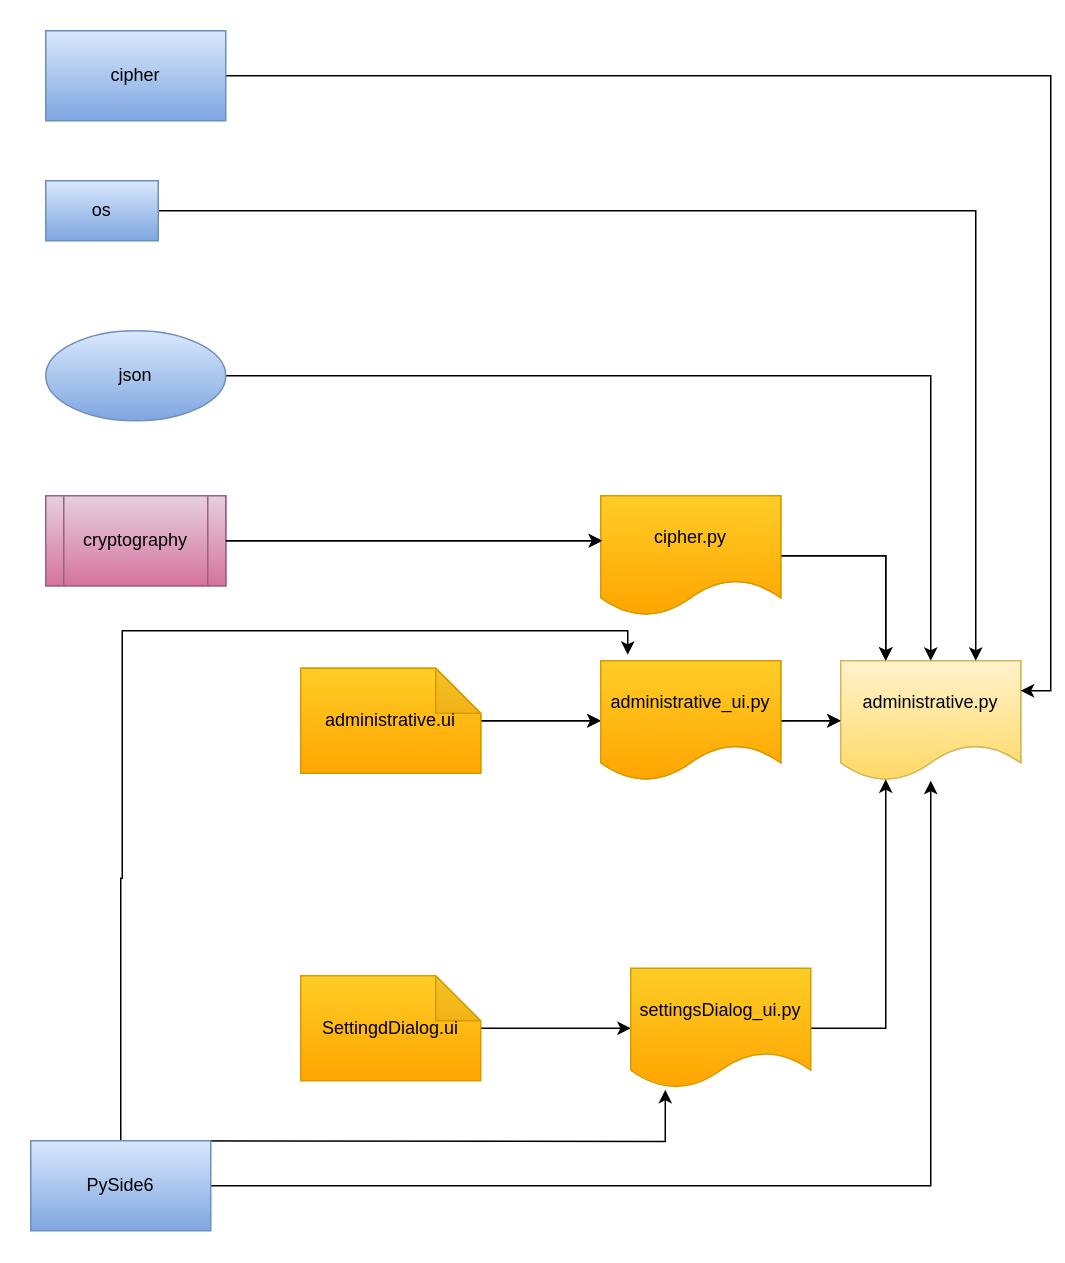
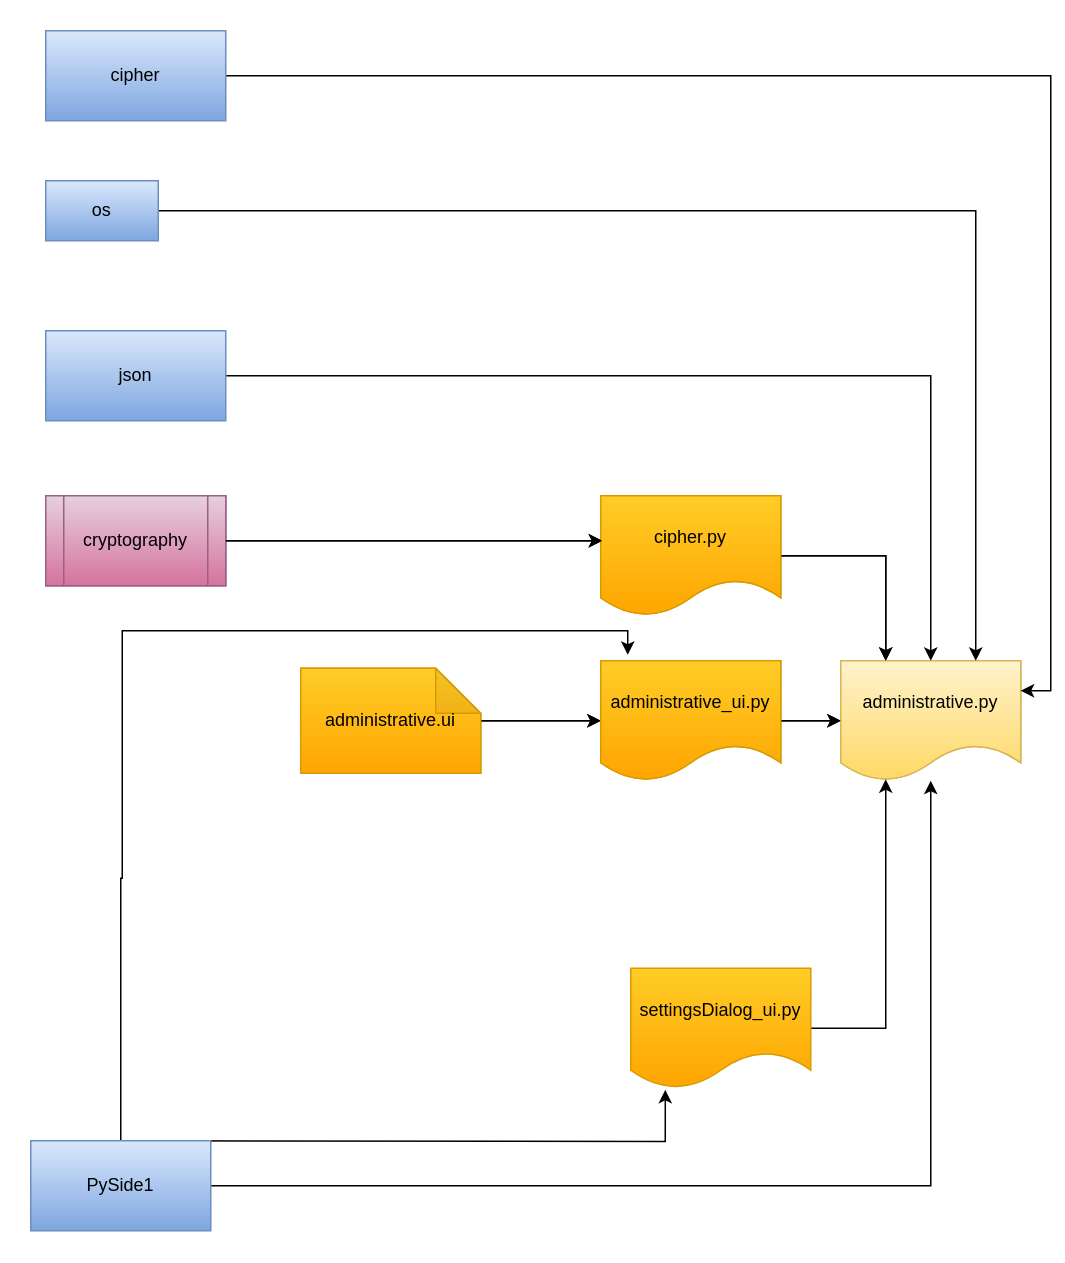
(136, 376) -> (136, 376)
(391, 1028) -> none
(551, 1028) -> none
(121, 1186) -> (121, 1186)
